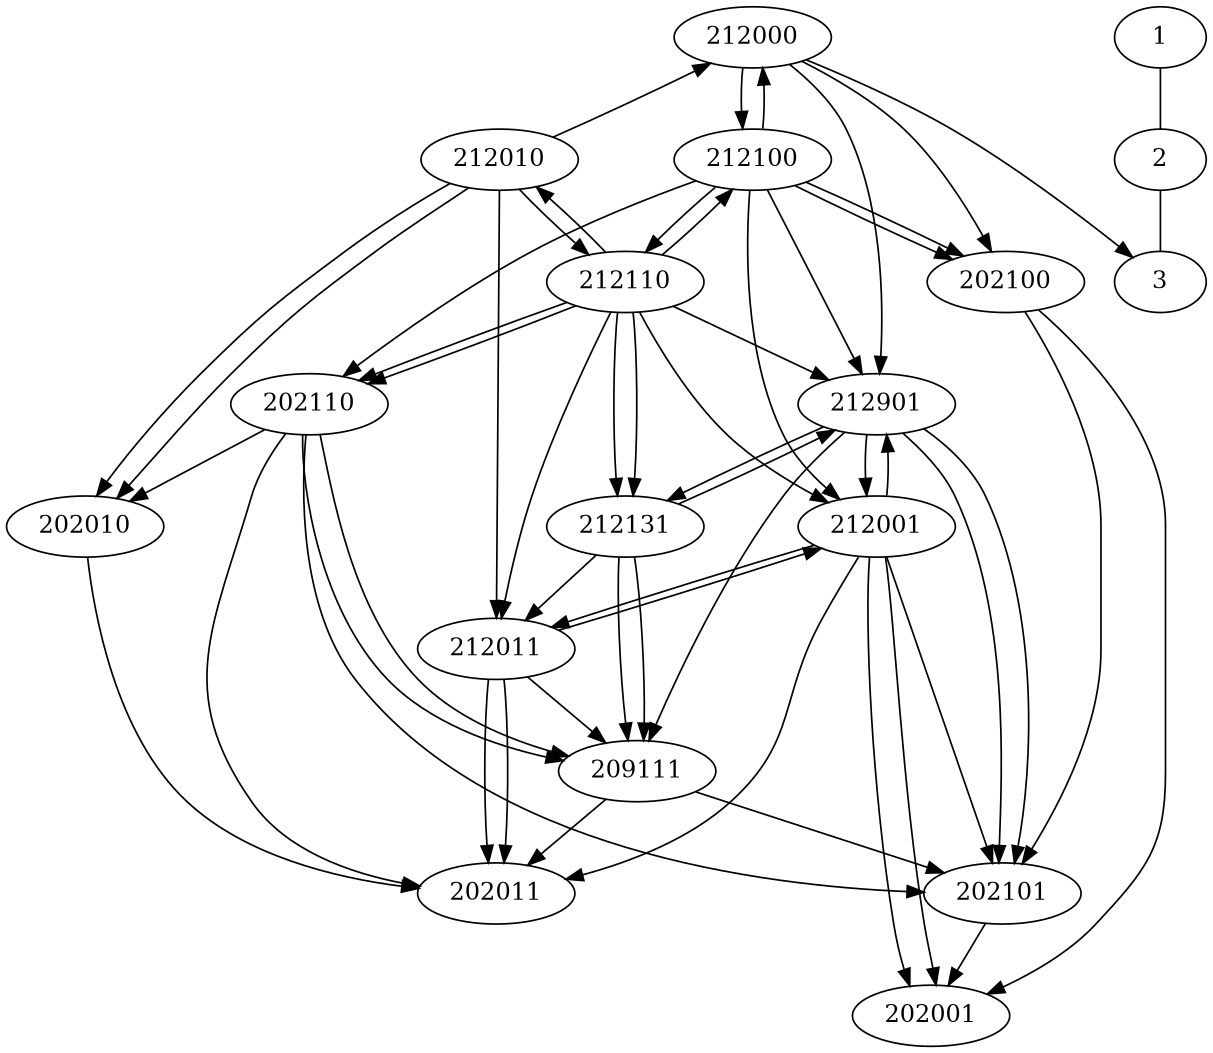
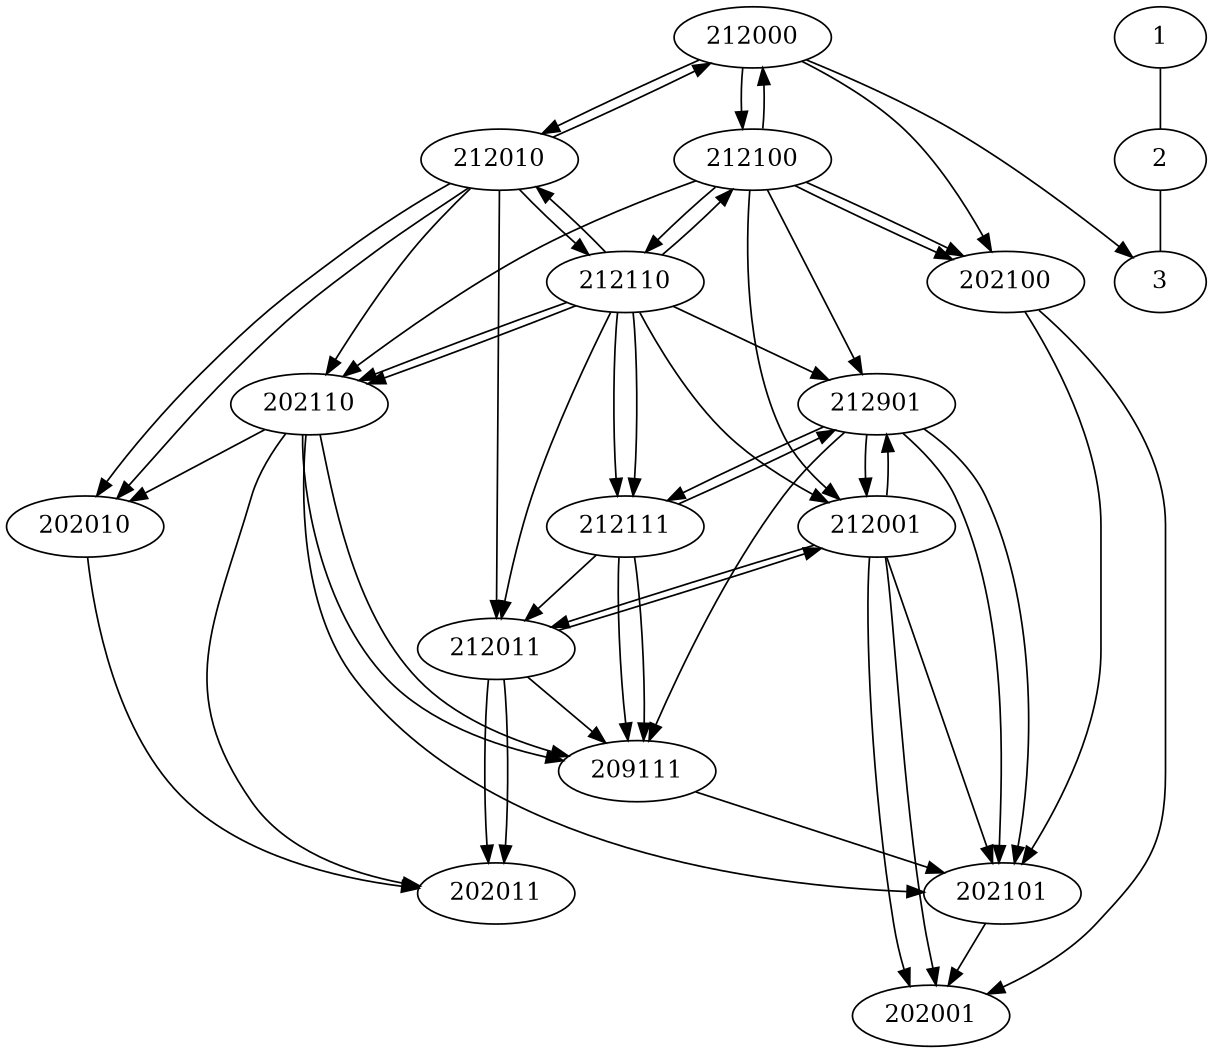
(869, 198) -> (628, 92)
none -> (397, 269)
(625, 527) -> (625, 527)
(767, 759) -> none
(582, 820) -> none
